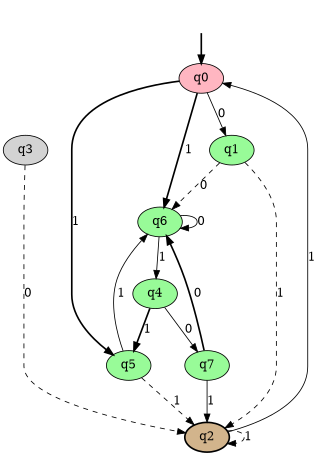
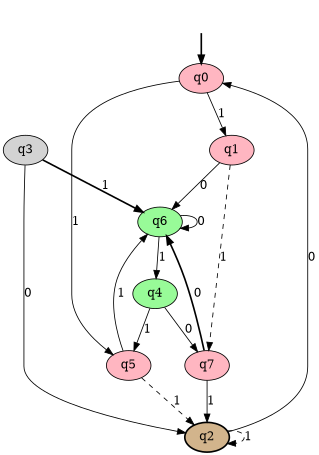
(222, 114) -> (222, 114)
(182, 146) -> (89, 184)
(232, 150) -> (232, 150)
(199, 183) -> (199, 183)
(72, 187) -> (72, 187)
(312, 258) -> (312, 258)
(276, 297) -> (220, 254)
(143, 326) -> (143, 326)
(24, 352) -> (24, 352)
(129, 365) -> (129, 365)
(207, 365) -> (207, 365)
